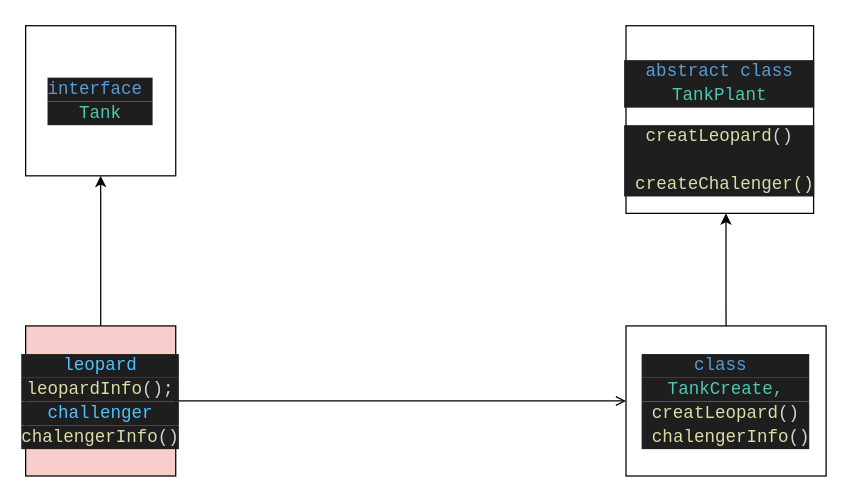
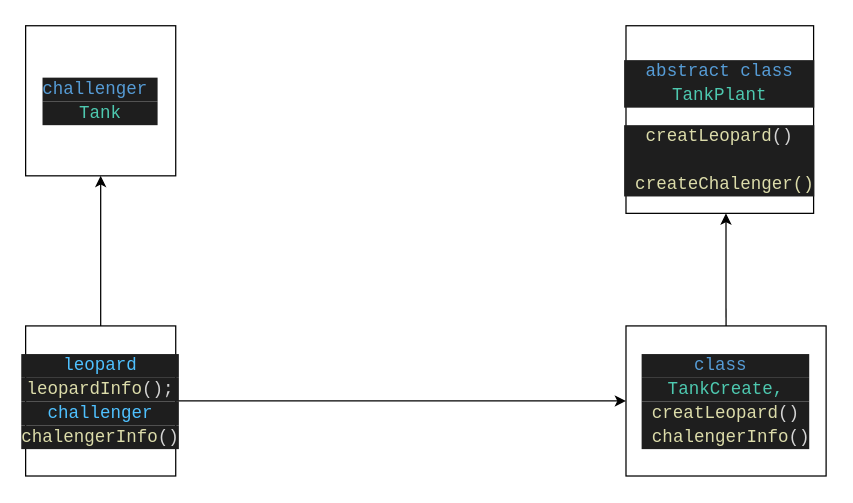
(101, 101) -> (101, 101)
(101, 401) -> (101, 401)
(617, 401) -> (616, 401)
